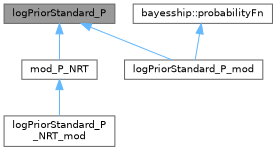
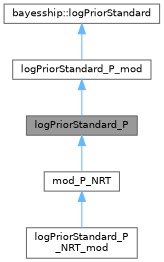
(203, 14) -> (82, 14)
(131, 44) -> (82, 103)
